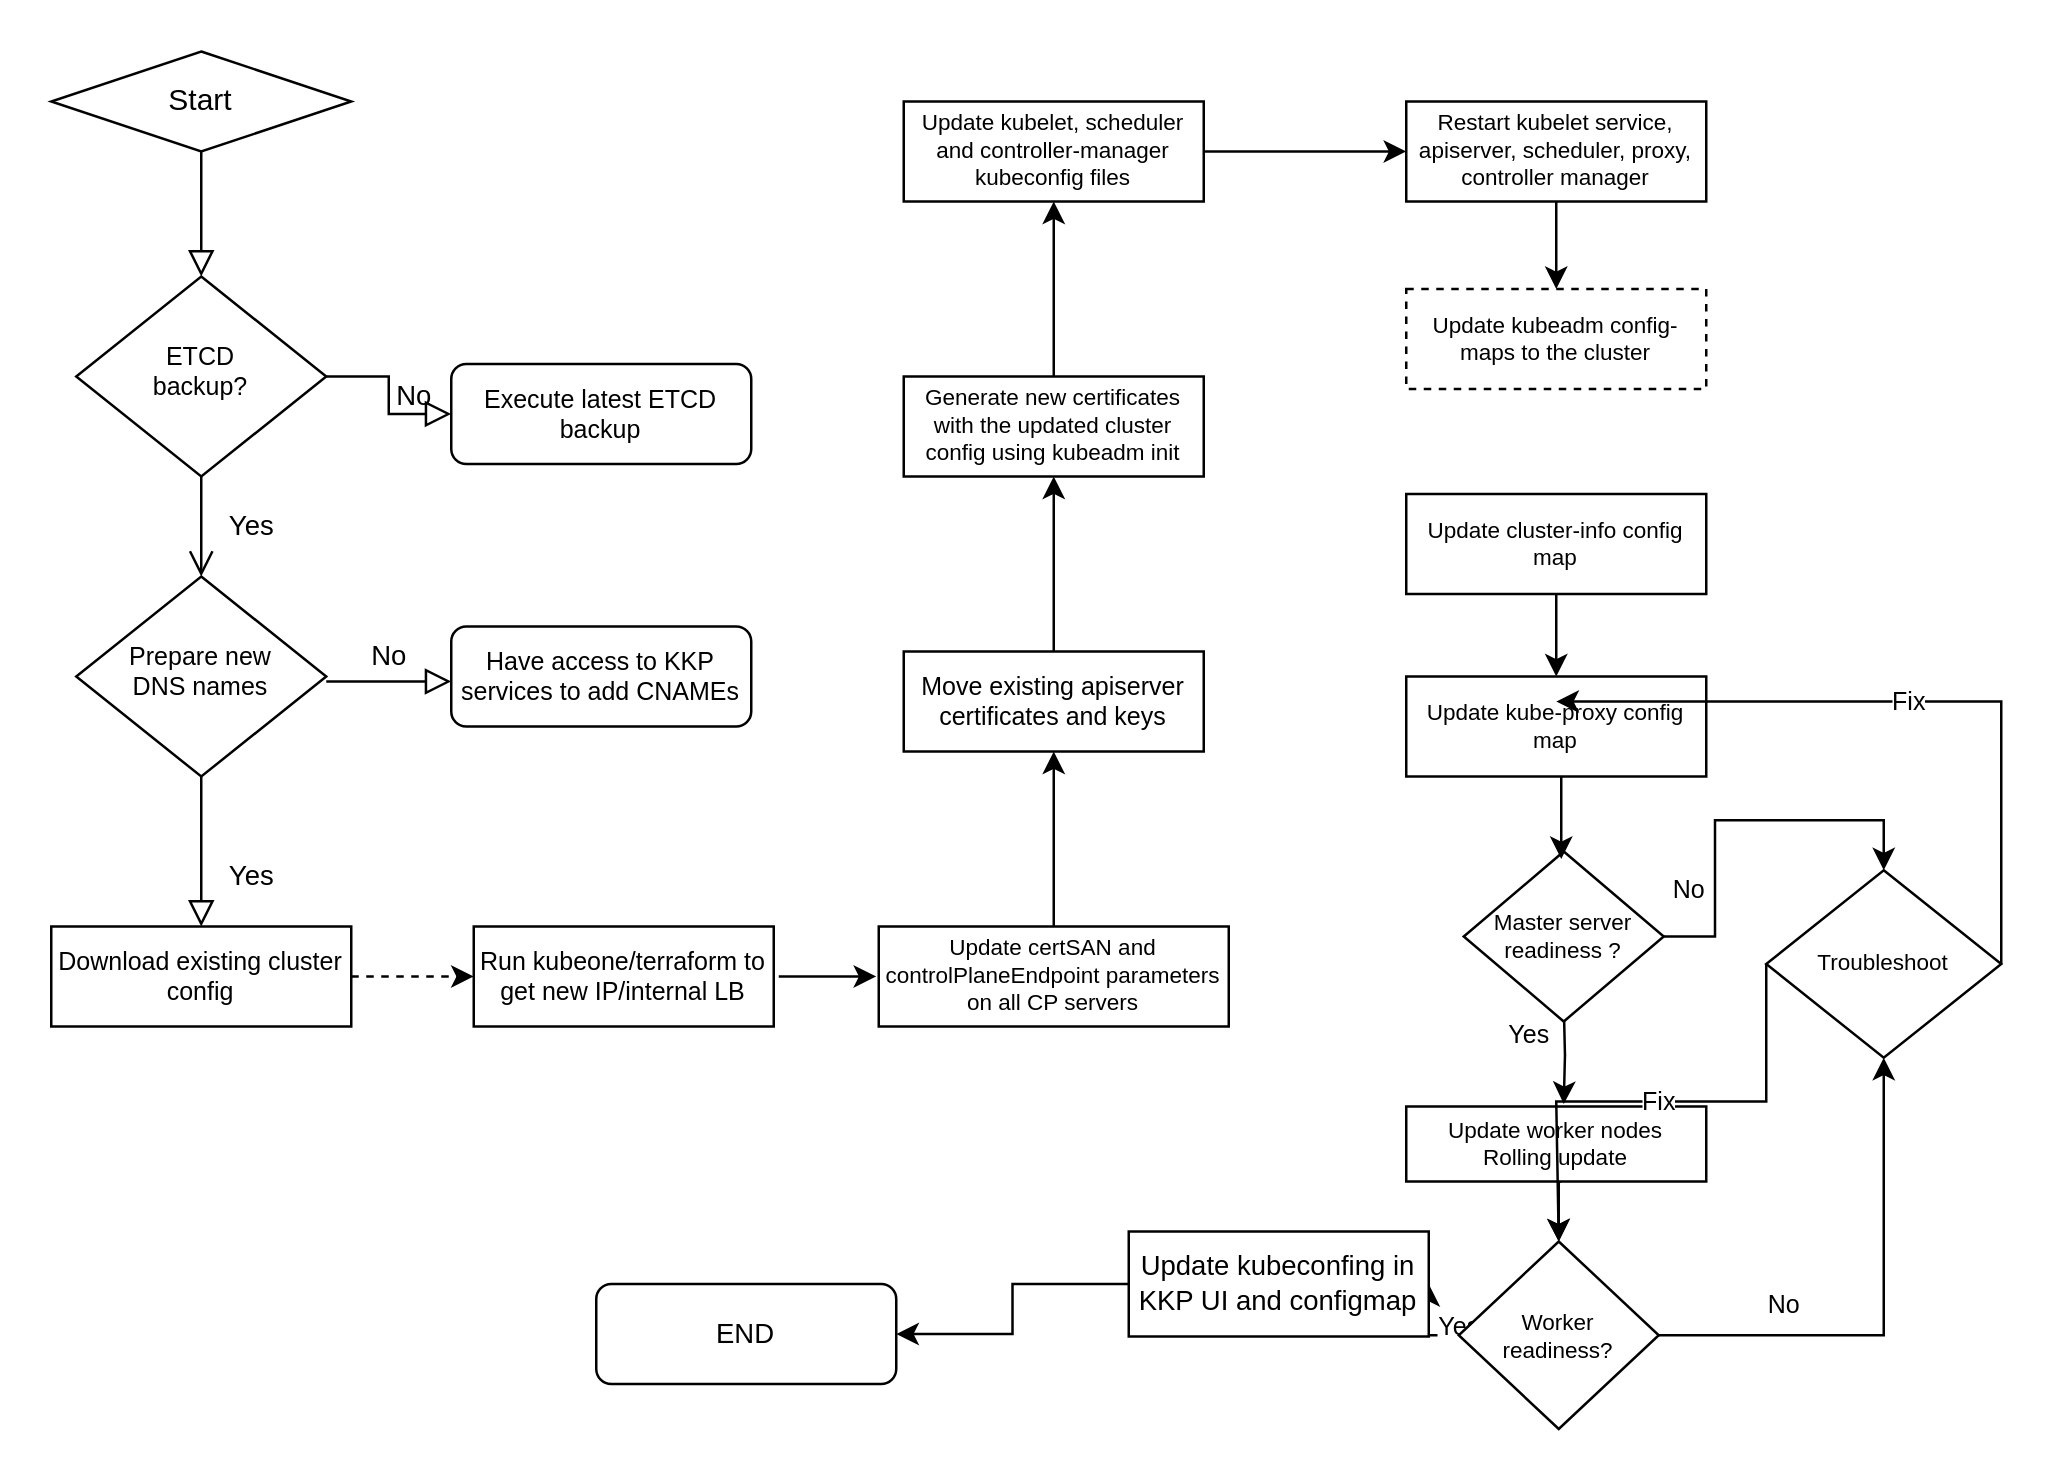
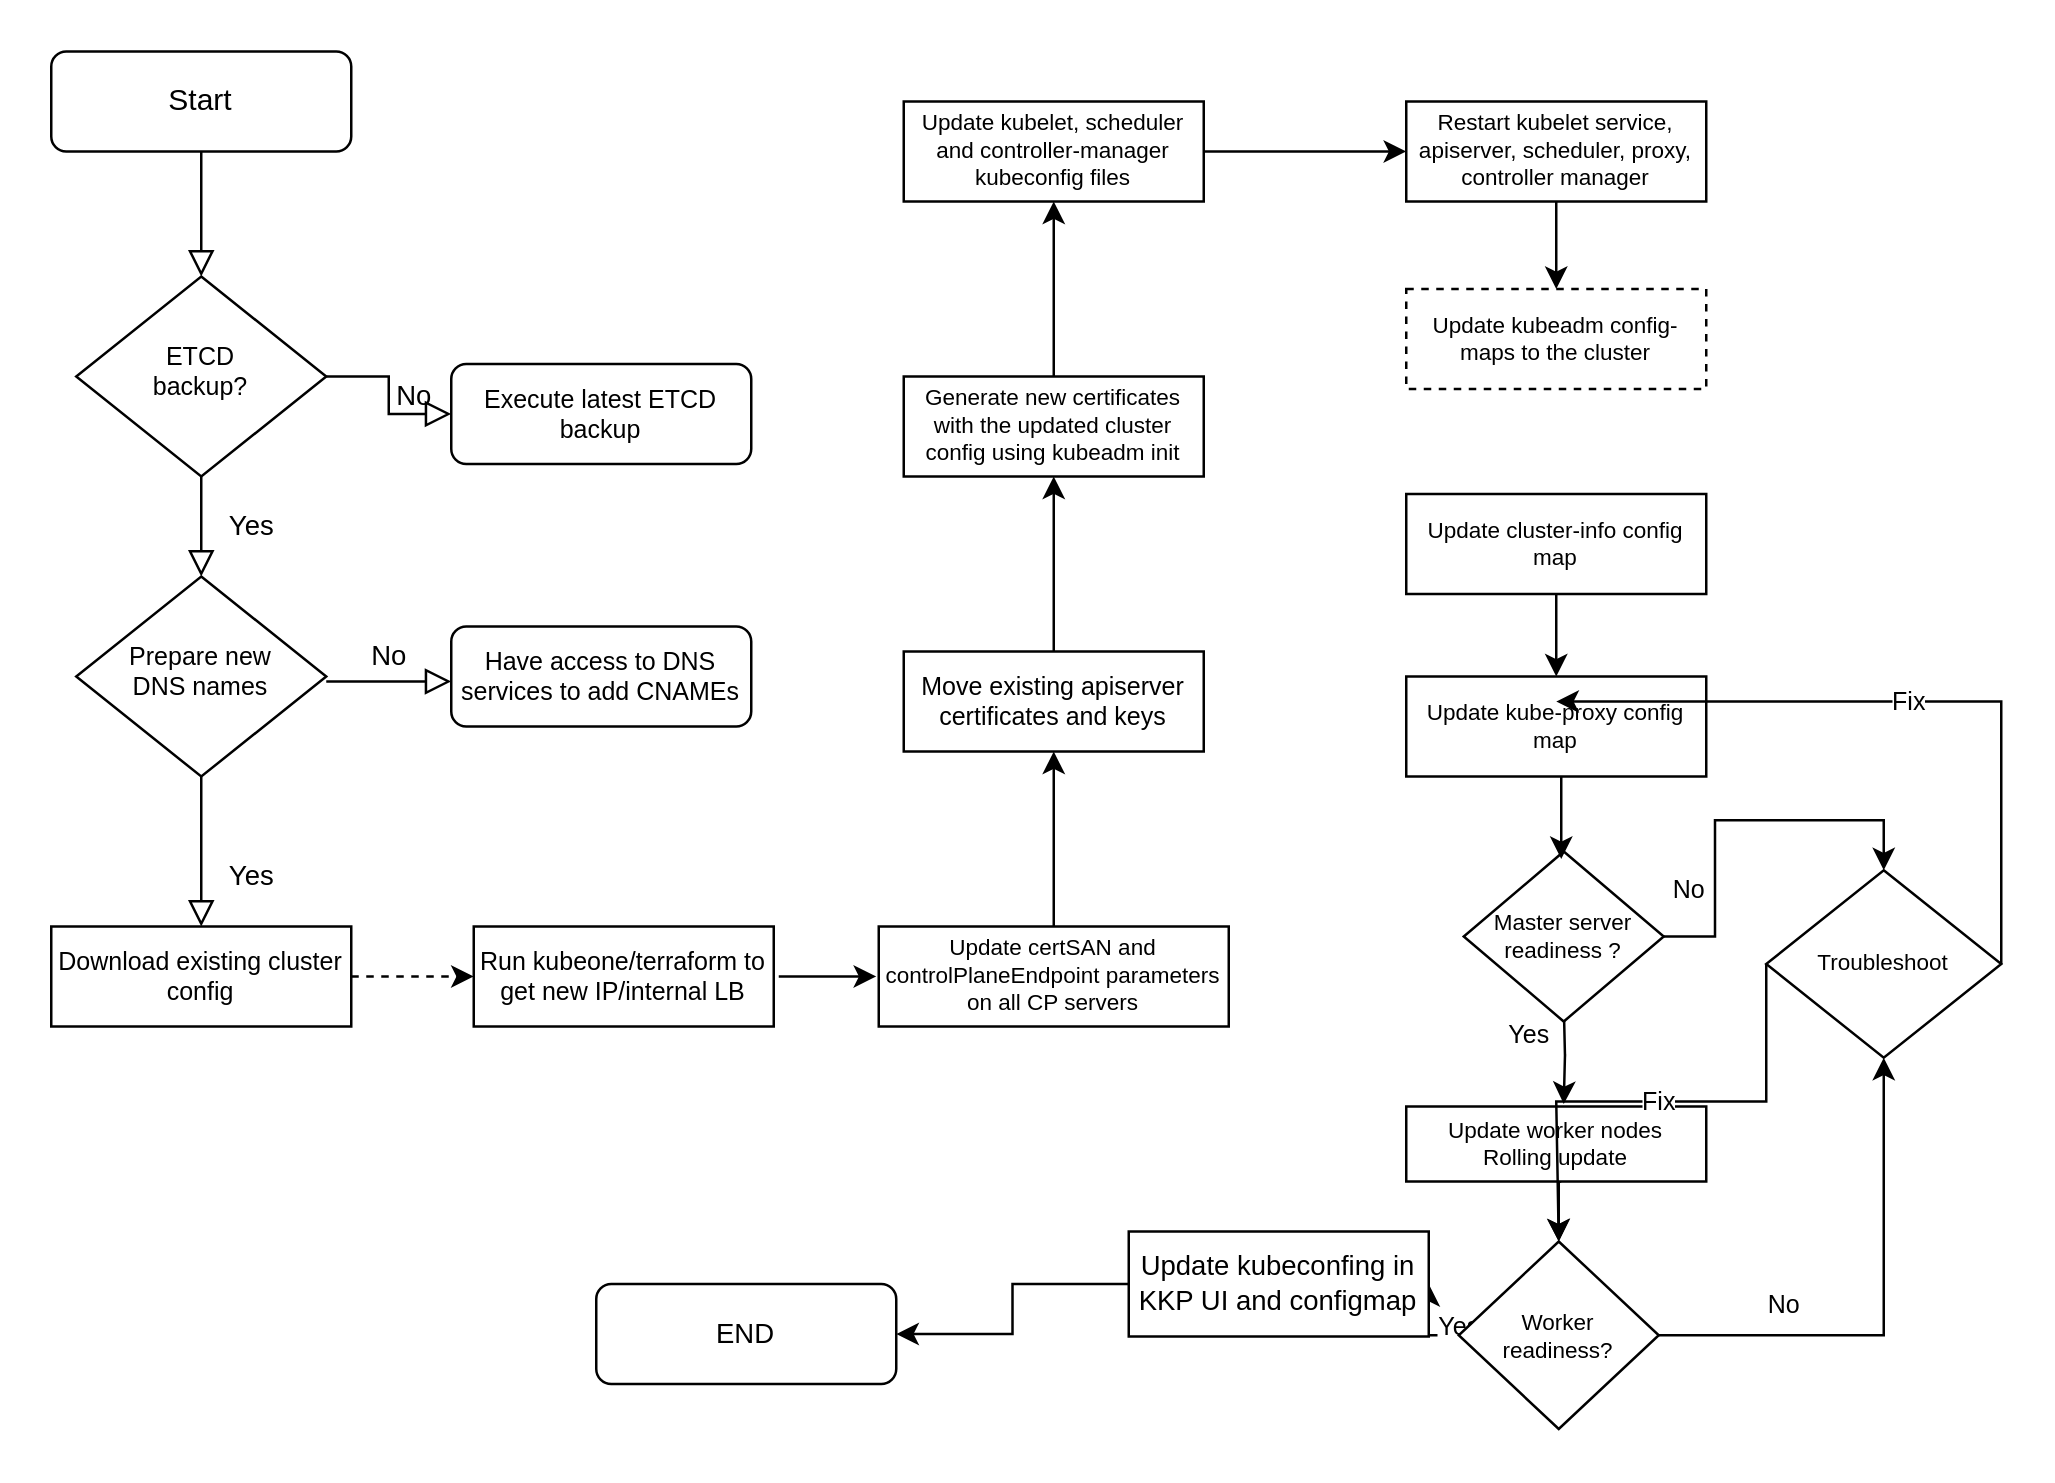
(201, 101) -> (201, 101)
(201, 559) -> (201, 549)
(601, 676) -> (601, 676)
